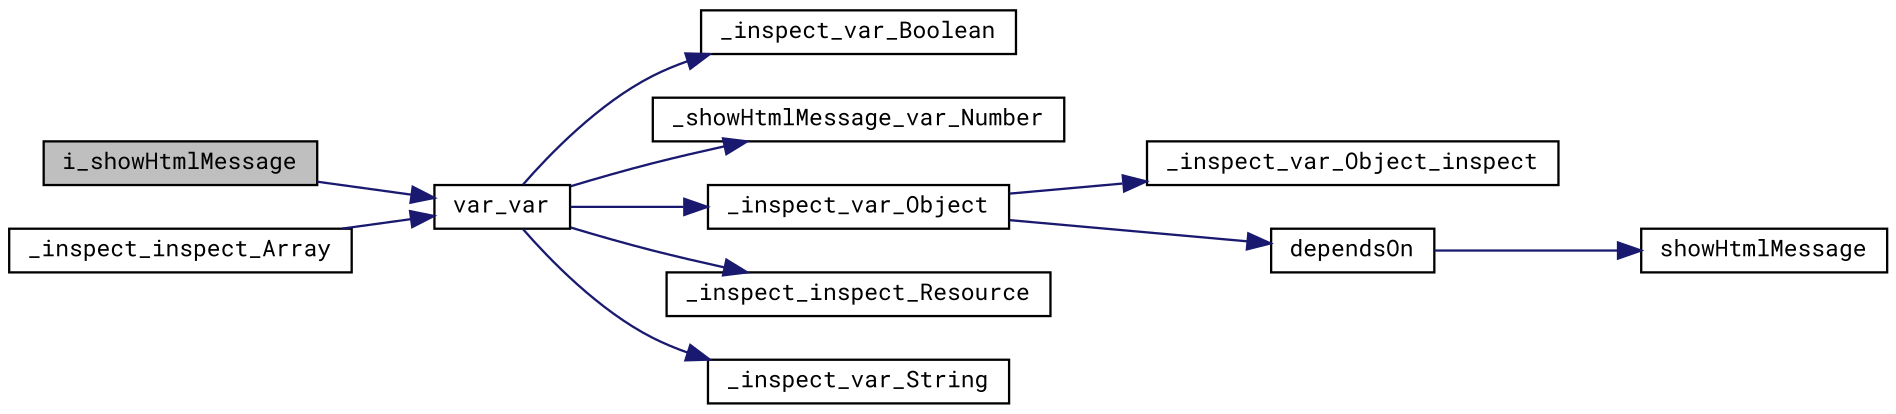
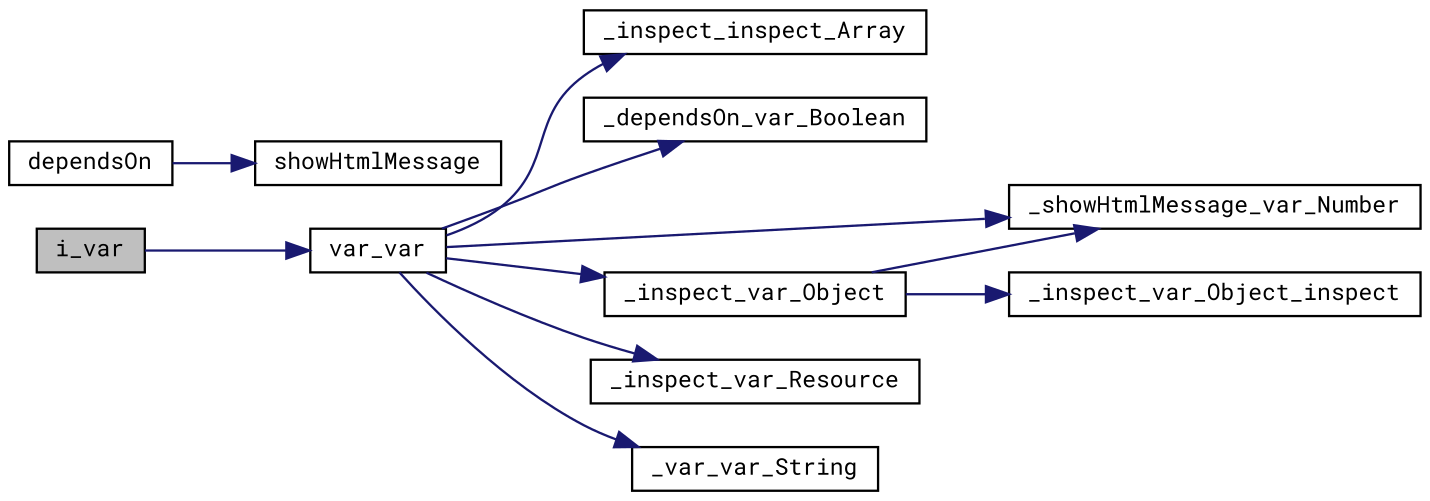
(859, 32) -> (755, 120)
(180, 163) -> (91, 251)
(377, 224) -> (535, 159)
(1128, 231) -> (973, 253)
(859, 294) -> (755, 382)
(859, 382) -> (755, 469)
